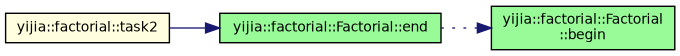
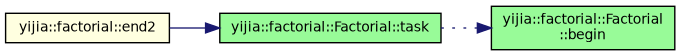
(88, 28) -> (88, 28)
(330, 28) -> (330, 28)
